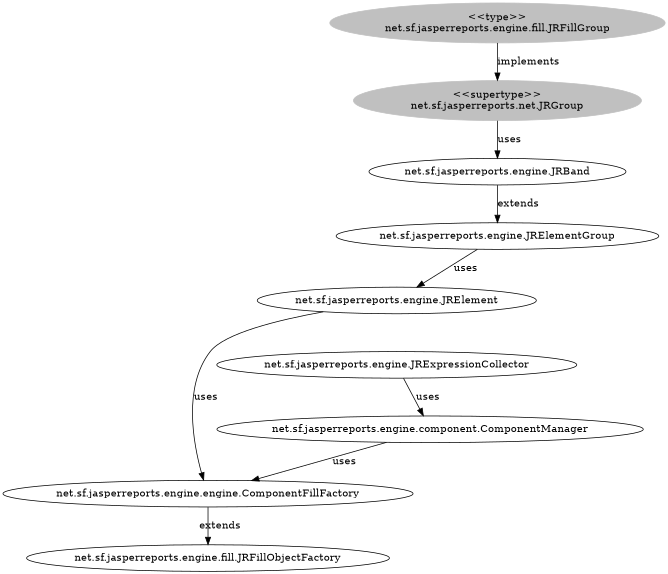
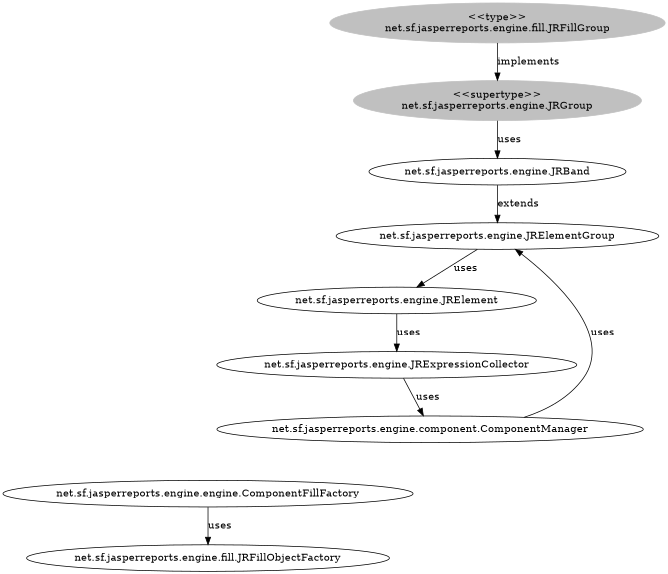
(497, 101) -> (497, 101)
(209, 354) -> (397, 329)
(323, 460) -> (590, 340)
(220, 526) -> (220, 526)
